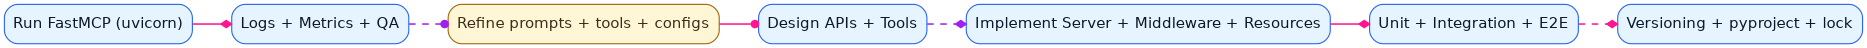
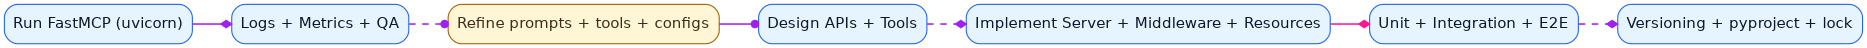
(207, 24) -> (207, 24)
(735, 24) -> (735, 24)
(1593, 24) -> (1593, 24)
